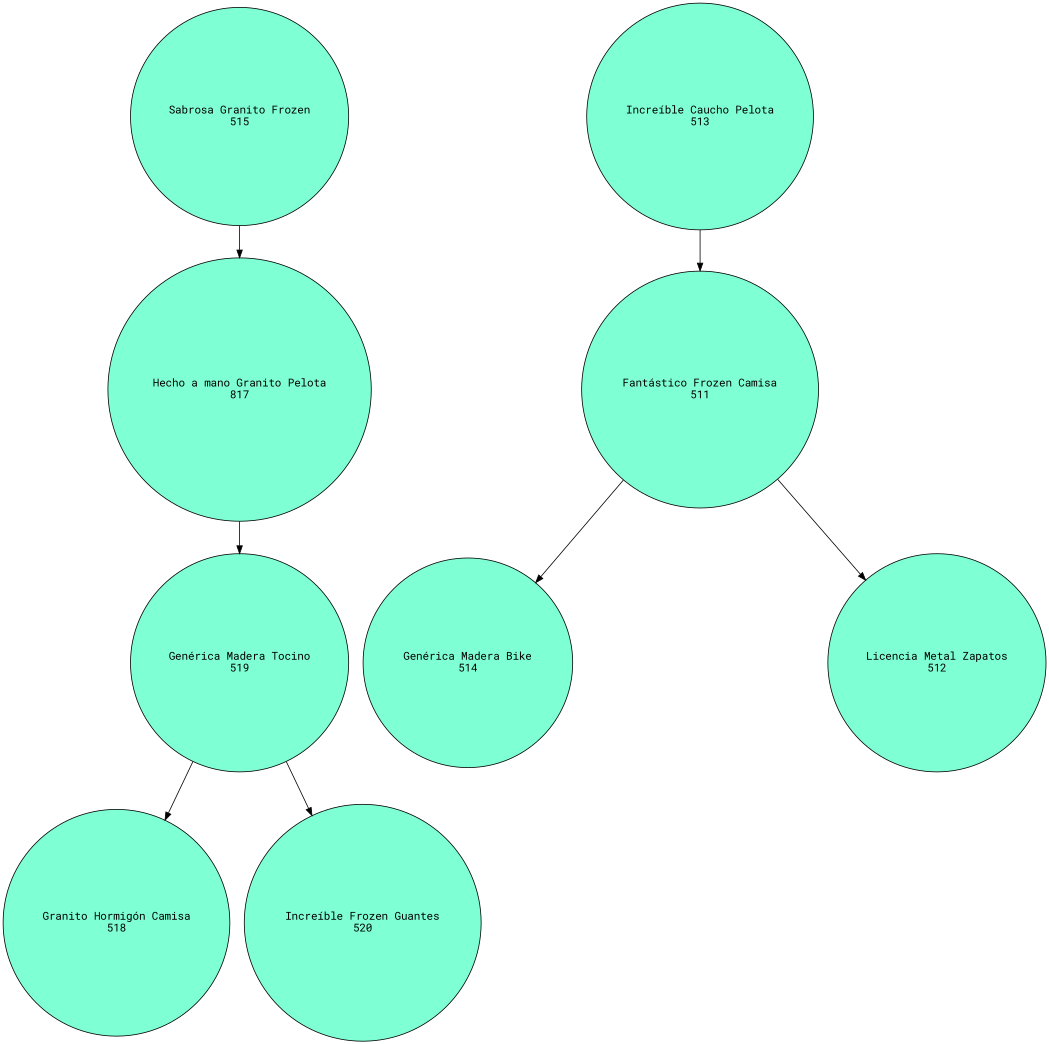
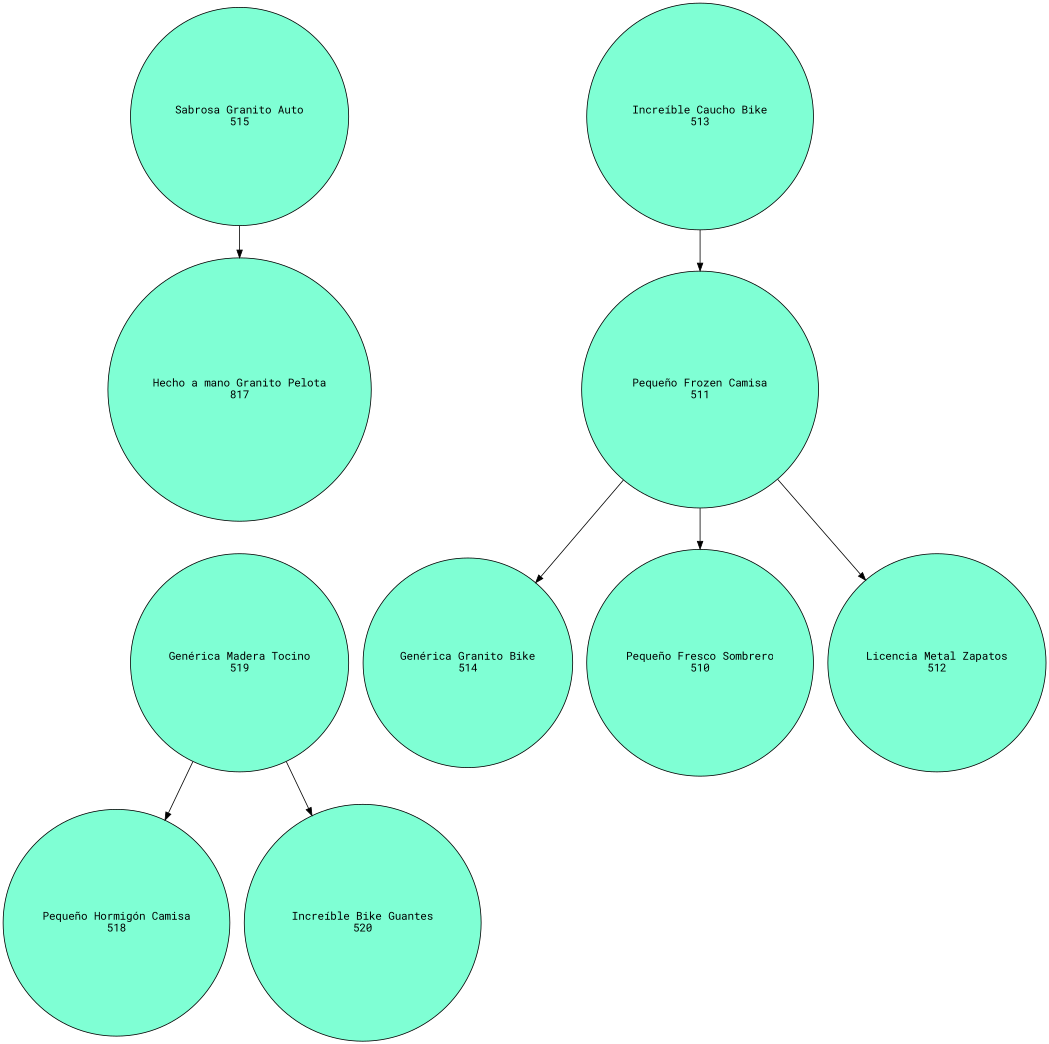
(240, 116) -> (240, 116)
(700, 116) -> (700, 116)
(700, 390) -> (700, 390)
(240, 534) -> none
(468, 663) -> (468, 663)
none -> (700, 663)
(116, 923) -> (116, 923)
(363, 923) -> (363, 923)
